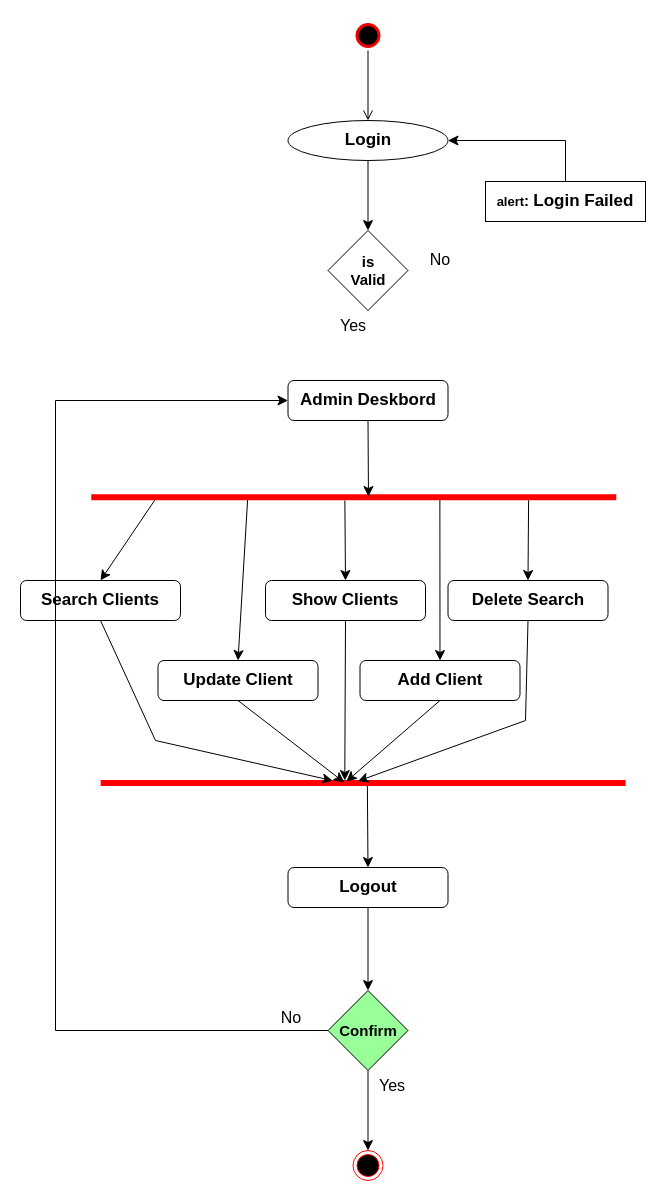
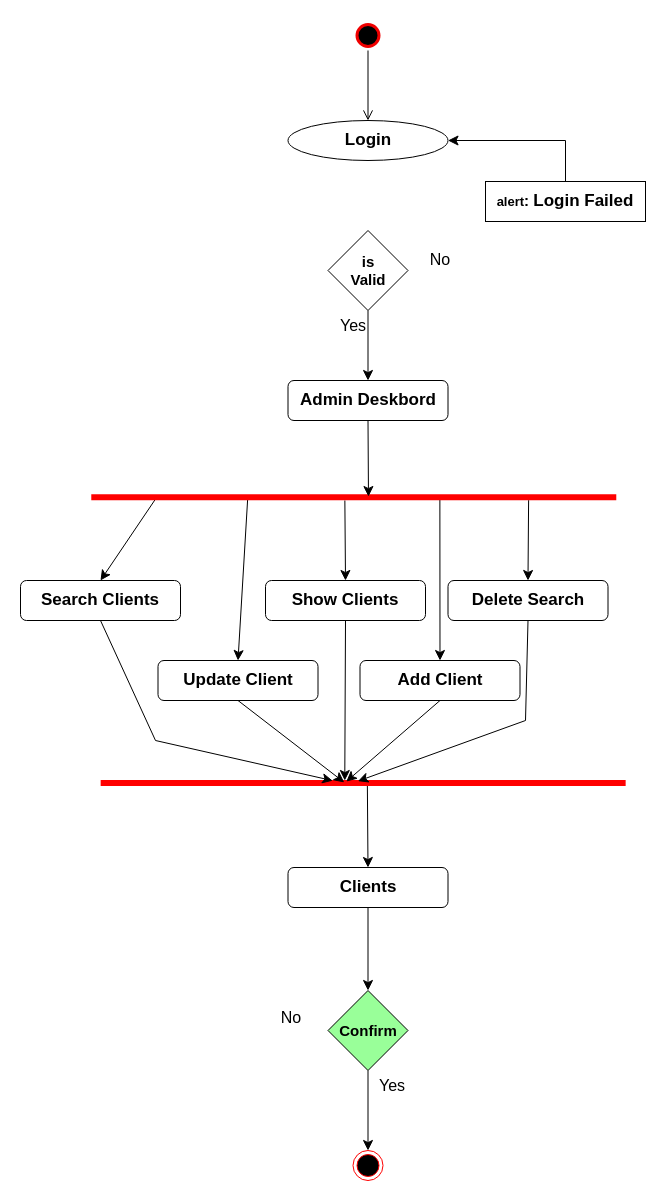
(368, 192) -> none
none -> (368, 342)
(56, 740) -> none
(369, 888) -> (369, 888)
